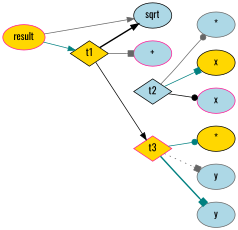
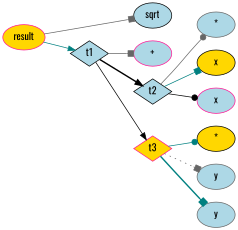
(86, 27) -> (86, 27)
(116, 38) -> (118, 71)
(89, 54) -> (89, 54)
